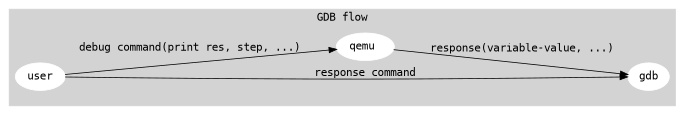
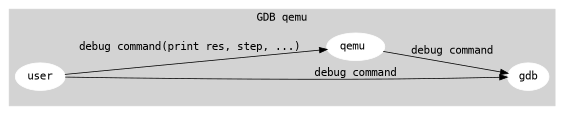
(342, 18) -> (282, 18)
(522, 49) -> (452, 51)
(365, 73) -> (356, 73)
